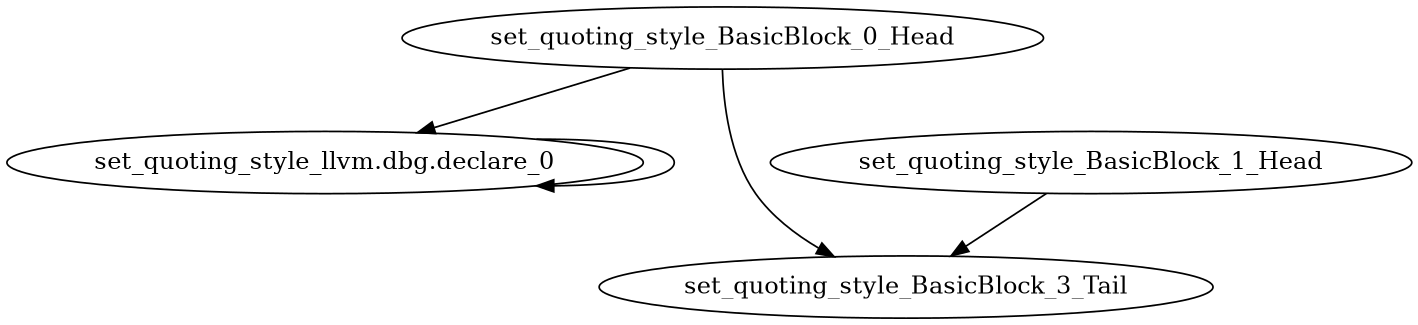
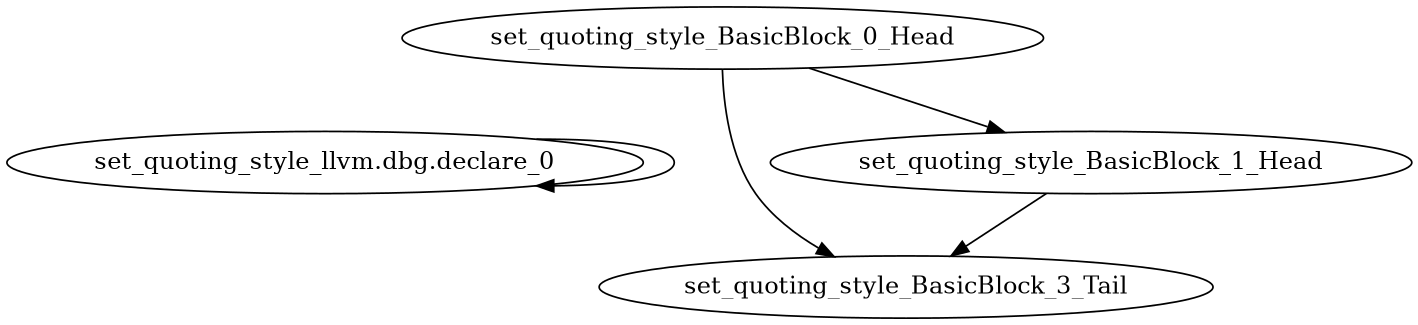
(532, 98) -> (898, 97)
